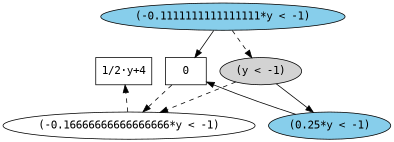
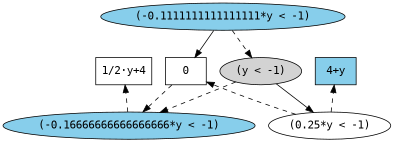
none -> (336, 71)
(254, 100) -> (254, 100)
(129, 126) -> (129, 126)
(330, 126) -> (330, 126)
